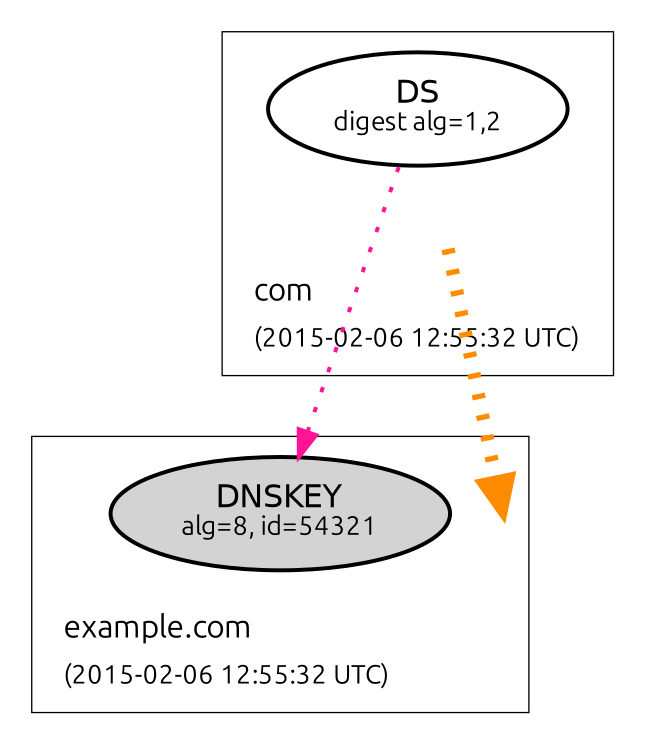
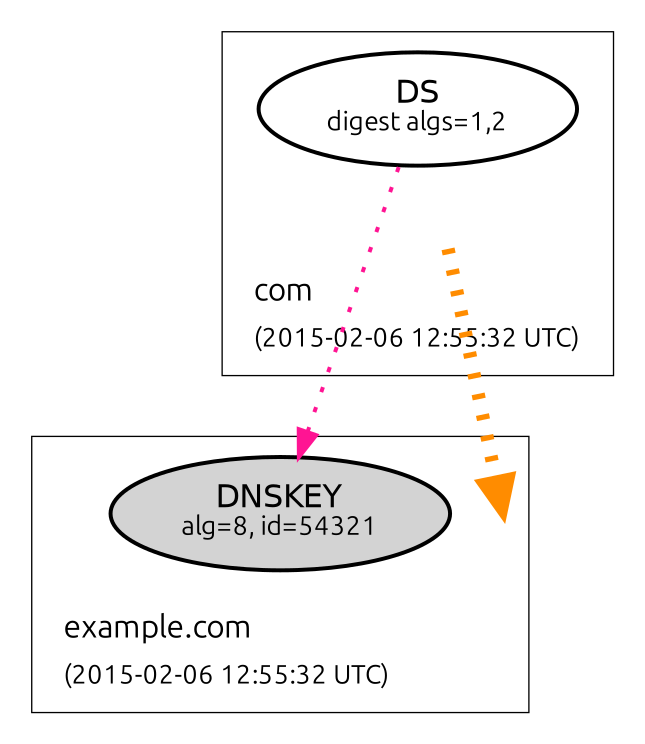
(418, 122) -> (418, 122)
